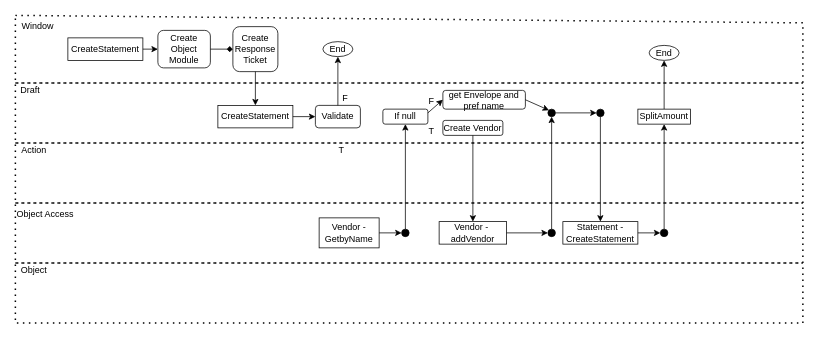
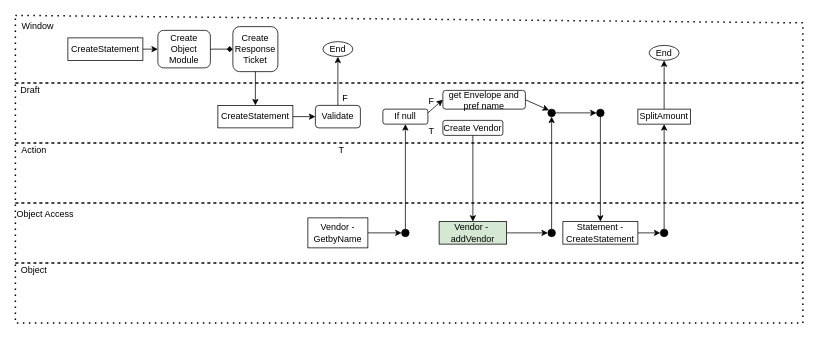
(349, 233) -> (338, 233)
(473, 233) -> (473, 233)
